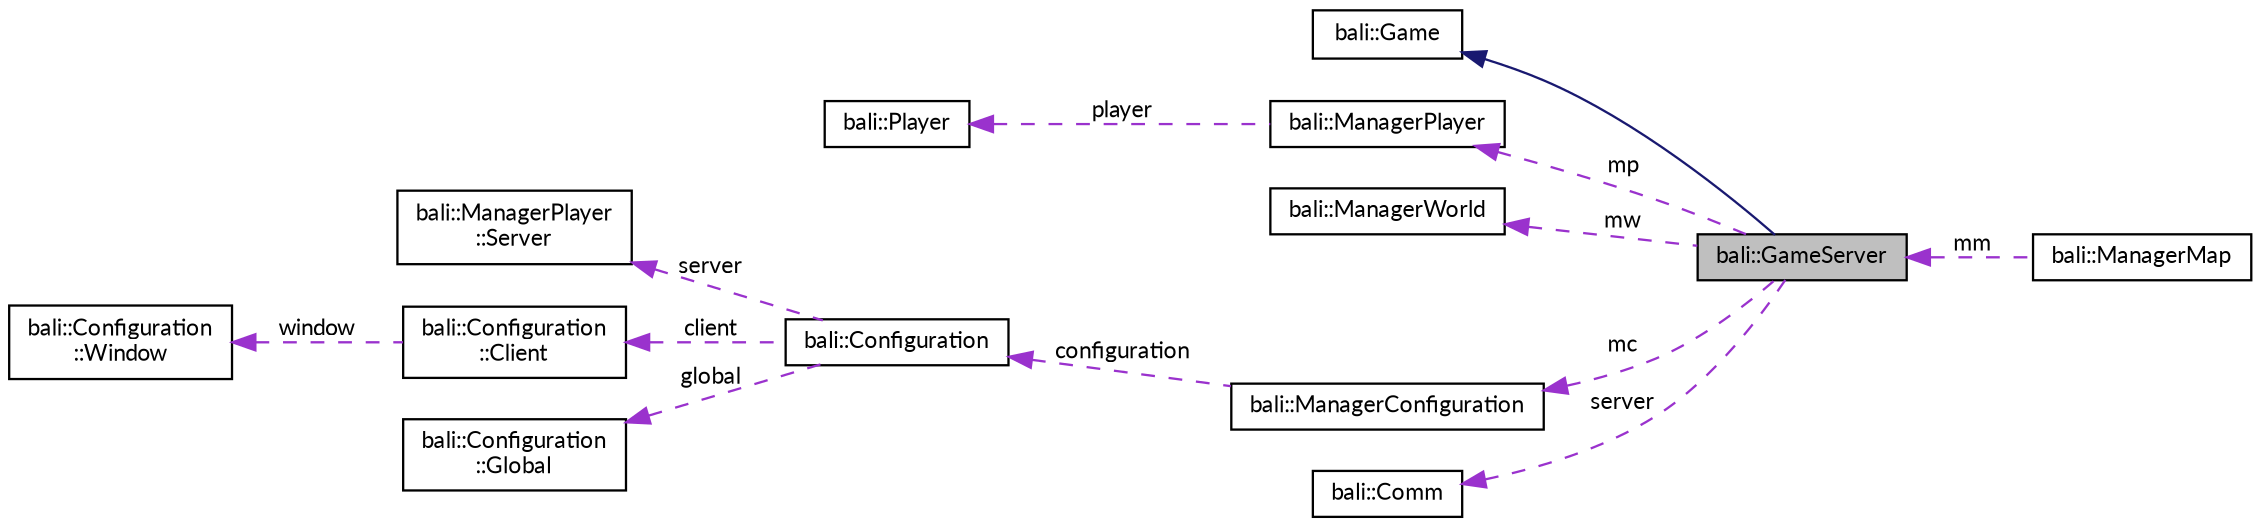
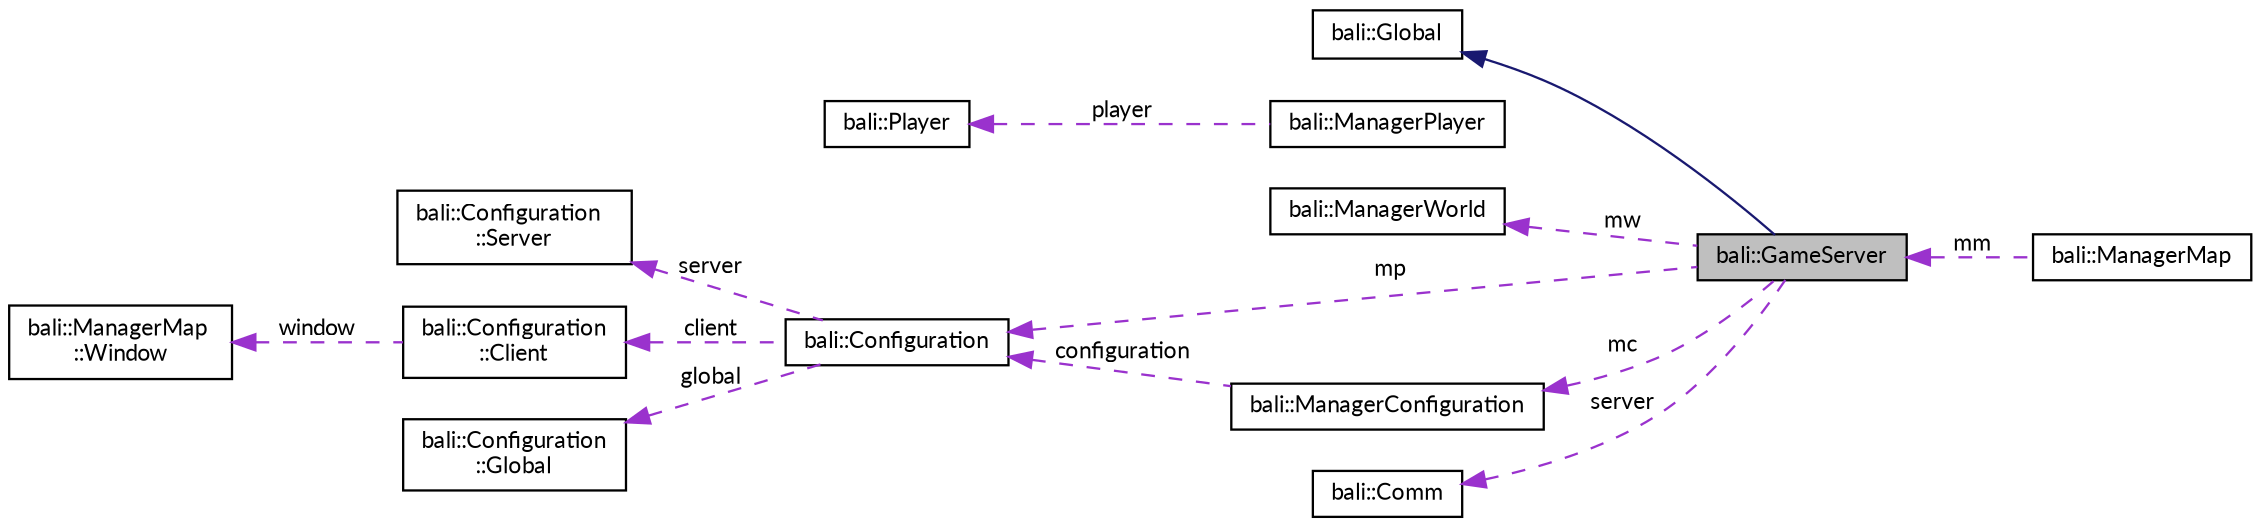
(1388, 34) -> (1388, 34)
(1624, 189) -> (1365, 298)
(515, 227) -> (515, 227)
(121, 342) -> (121, 342)
